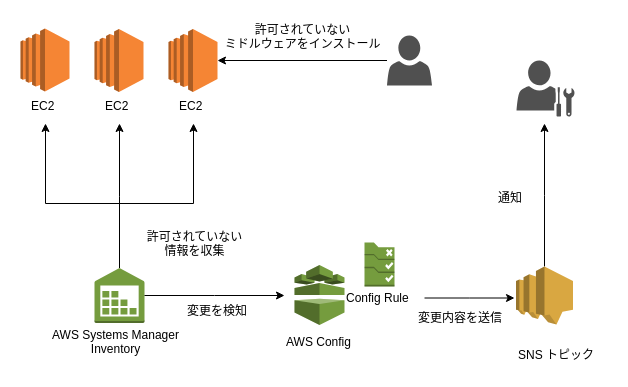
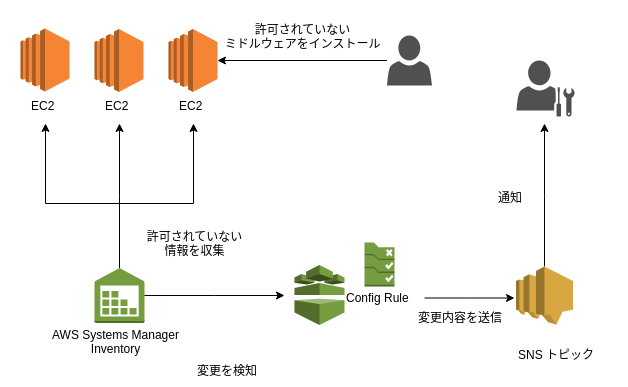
(225, 312) -> (235, 372)
(325, 342) -> none
